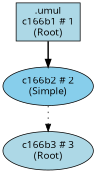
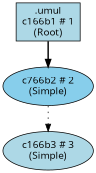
(48, 86) -> (48, 86)
(48, 151) -> (48, 151)
